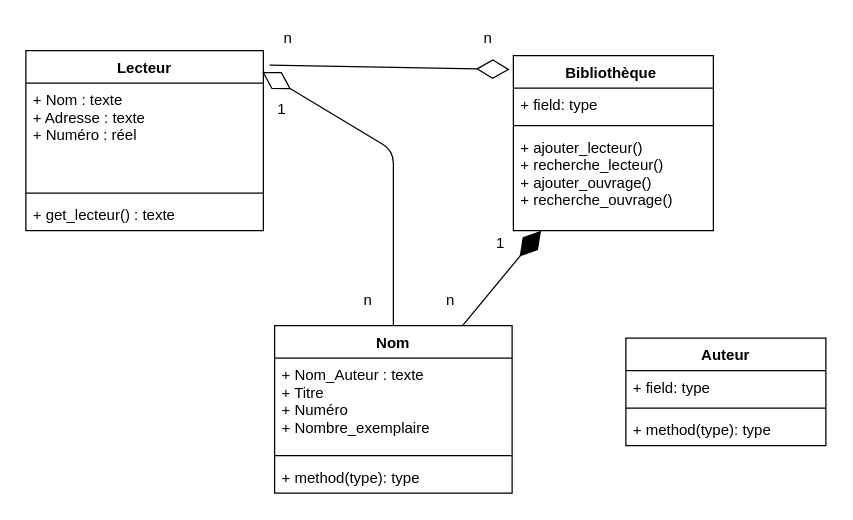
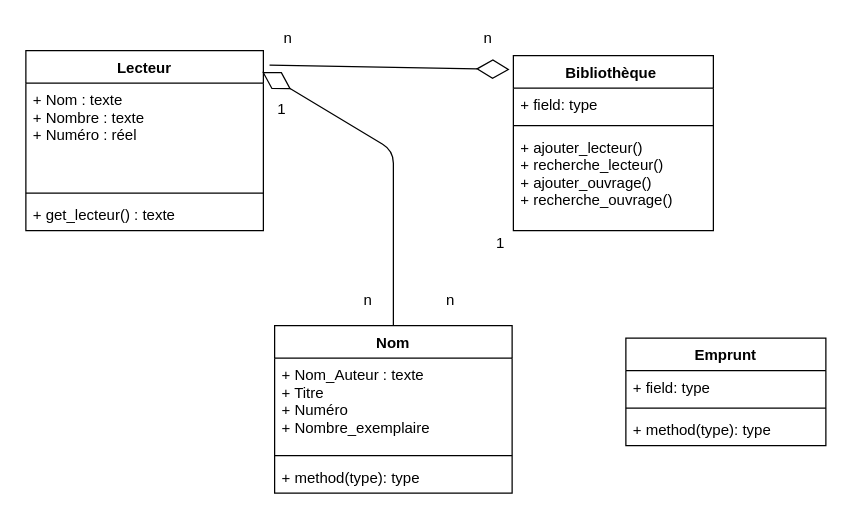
(79, 100) -> (79, 100)
(491, 291) -> none
(725, 355) -> (725, 355)
